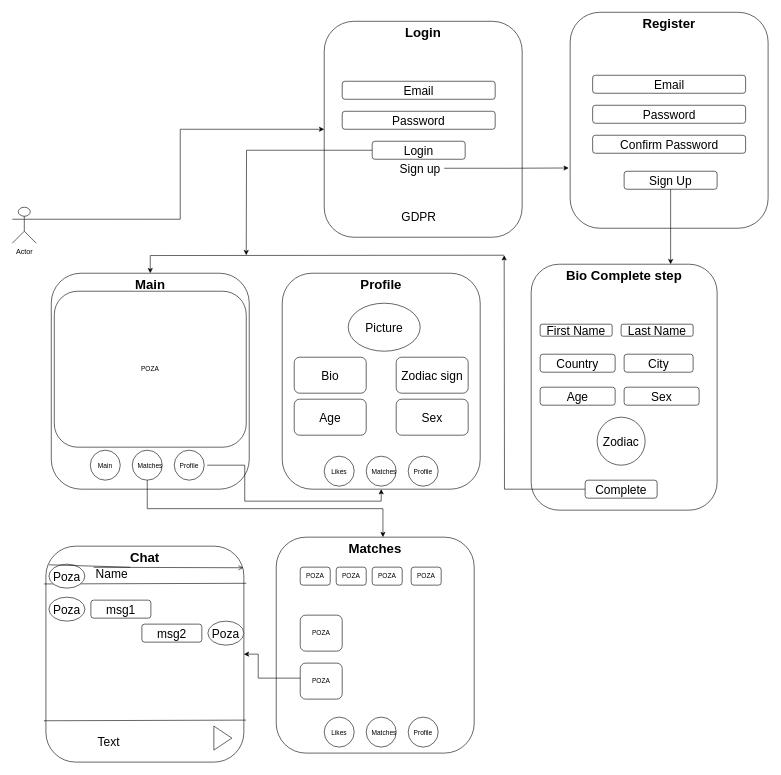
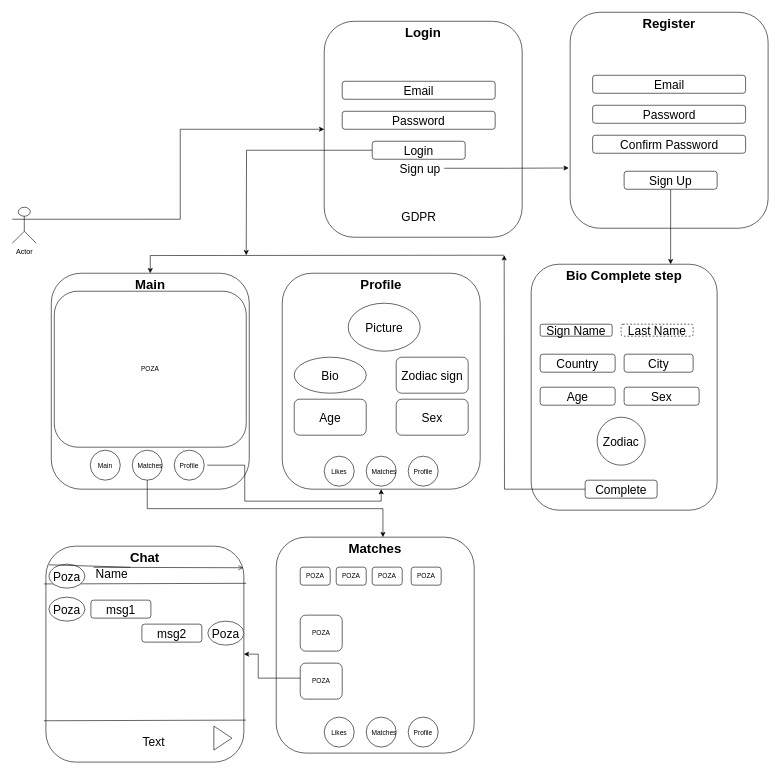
(576, 330) -> (576, 330)
(657, 330) -> (657, 330)
(330, 375) -> (330, 375)
(109, 741) -> (154, 741)
